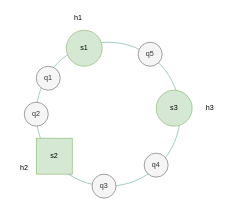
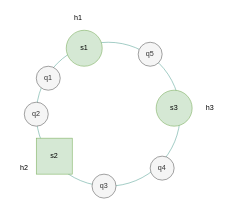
(156, 165) -> (162, 168)
